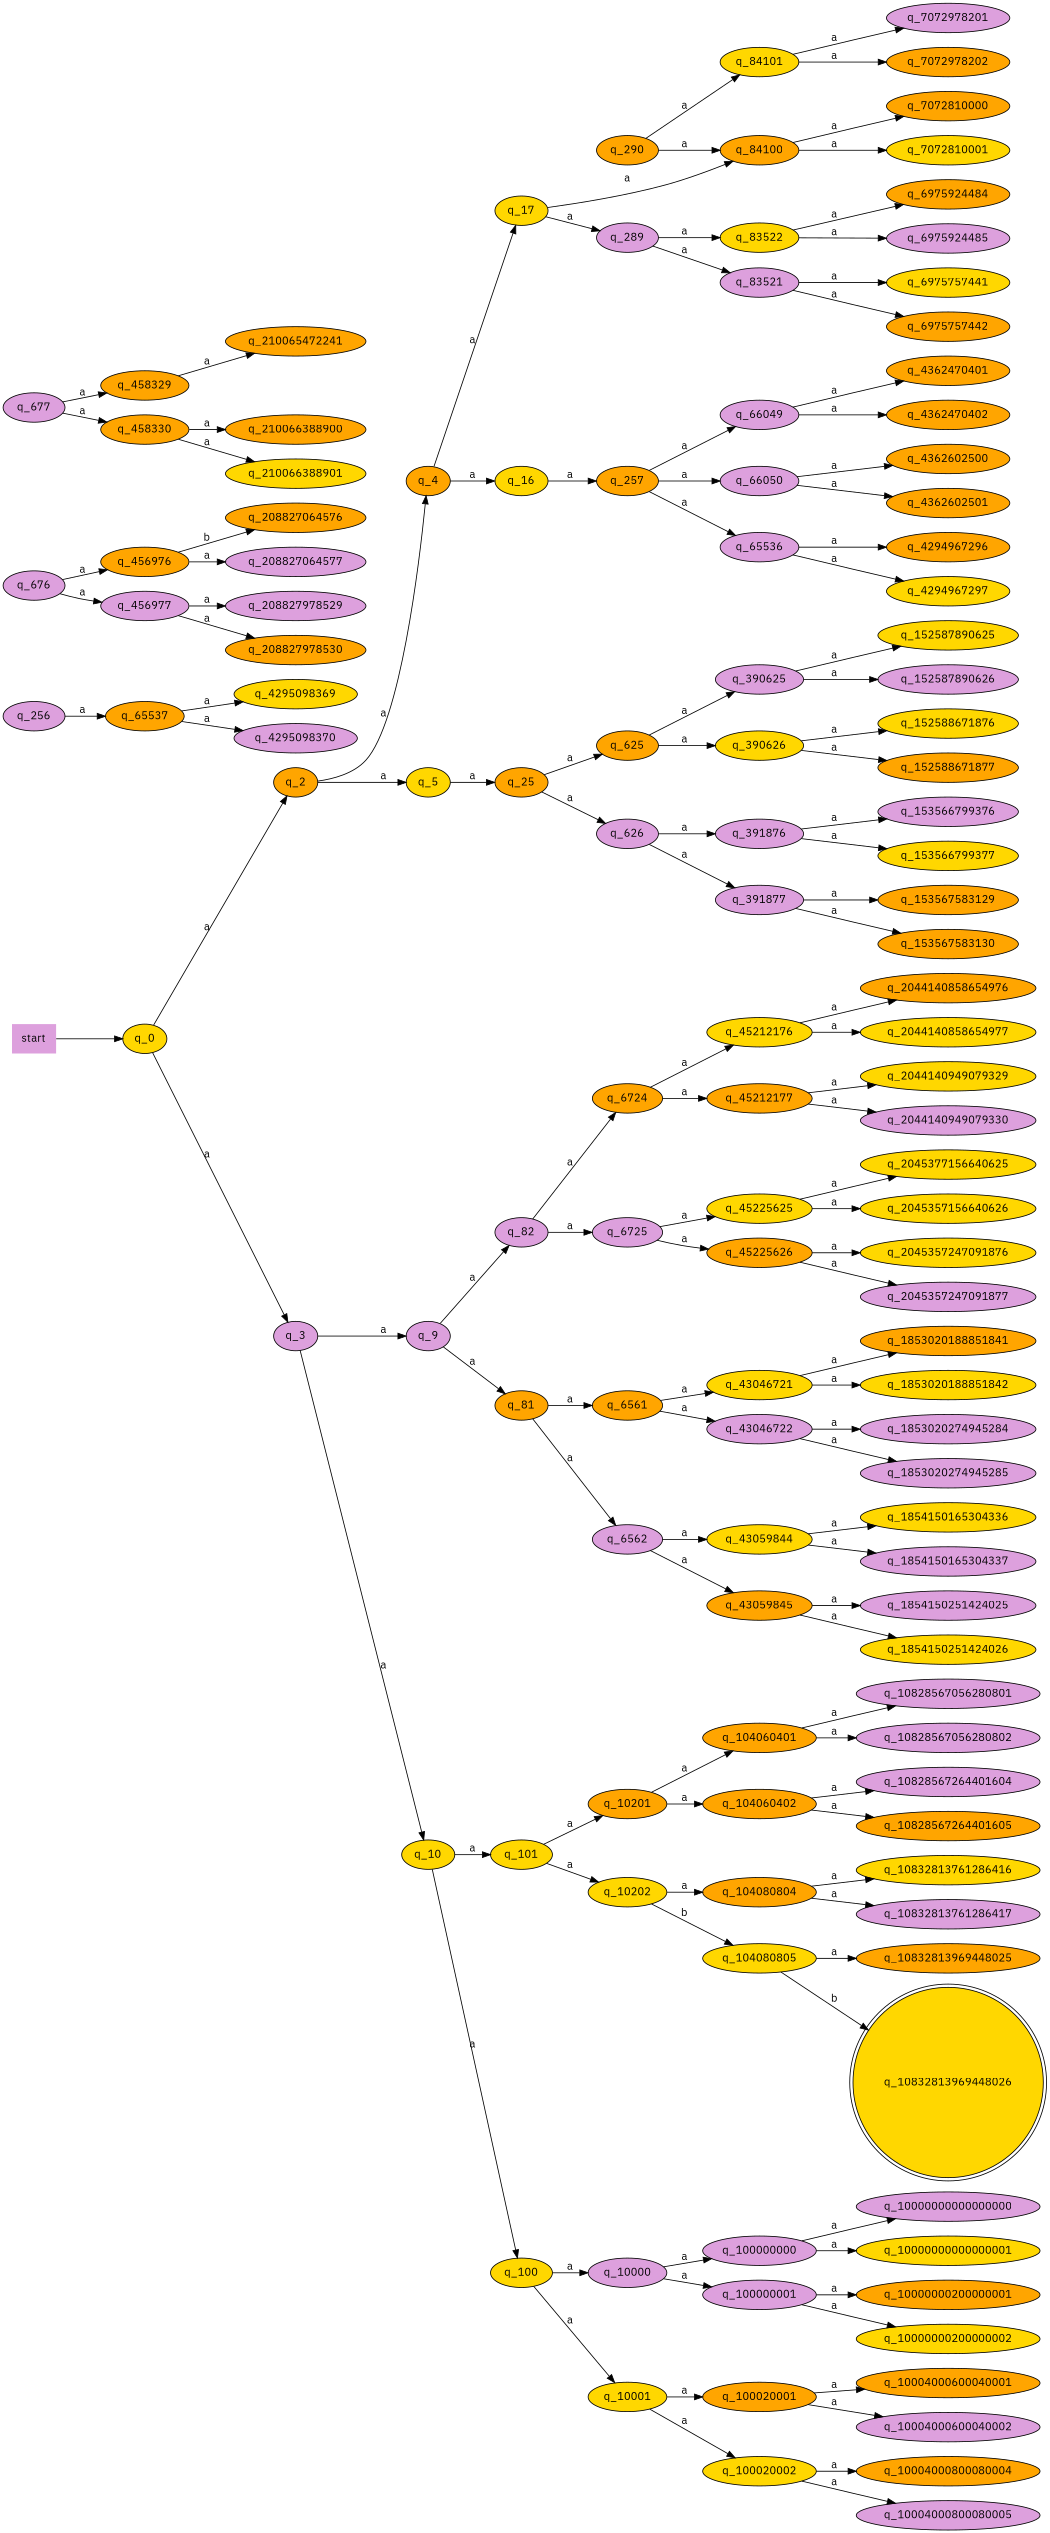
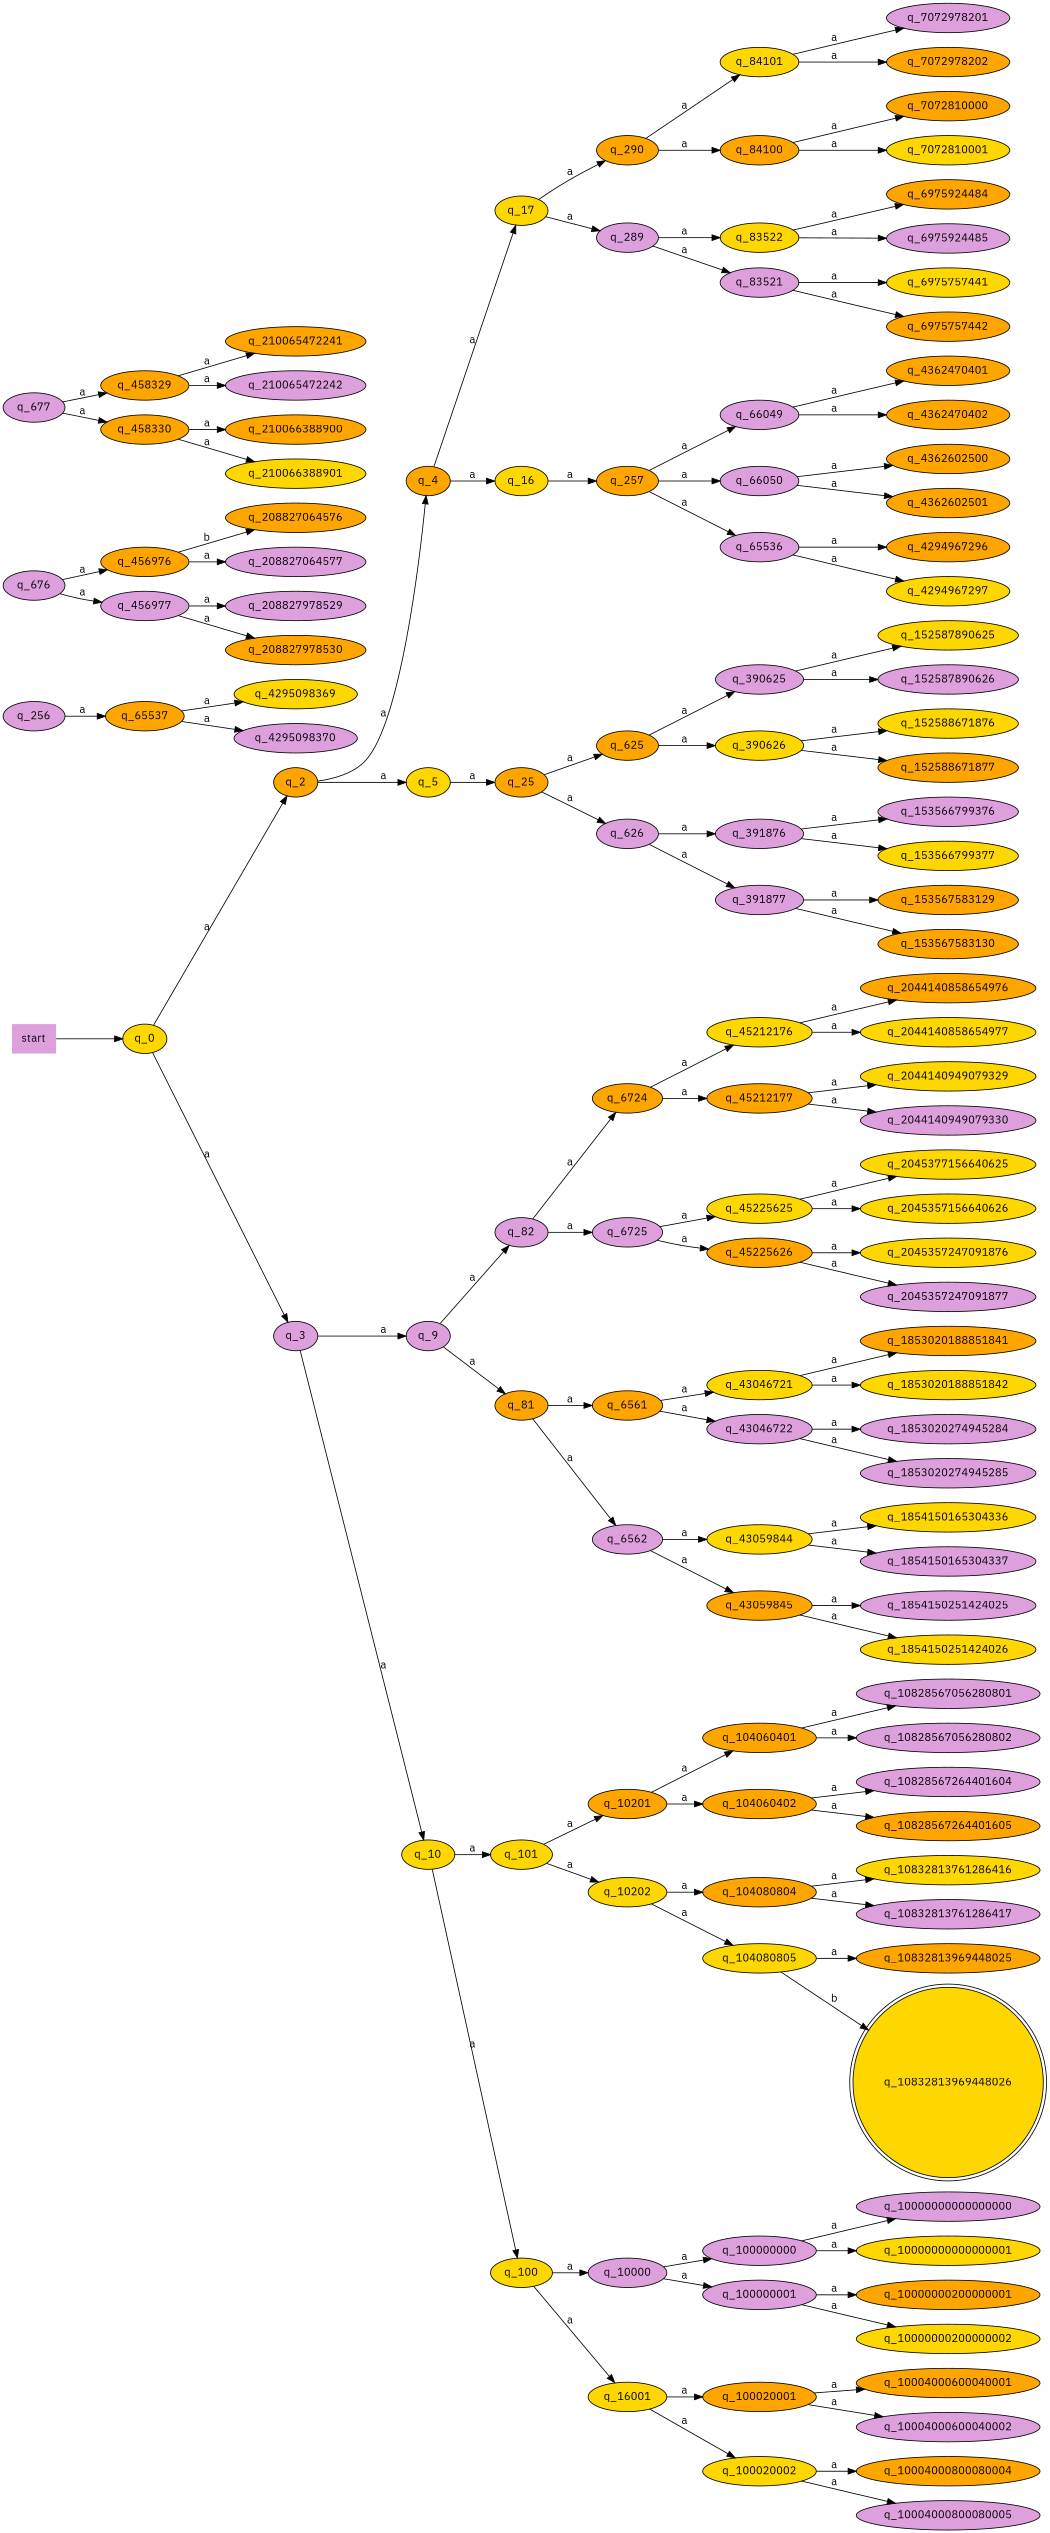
(638, 192) -> (568, 181)
none -> (296, 385)
(685, 1913) -> (685, 1913)
(627, 2397) -> (627, 2397)
